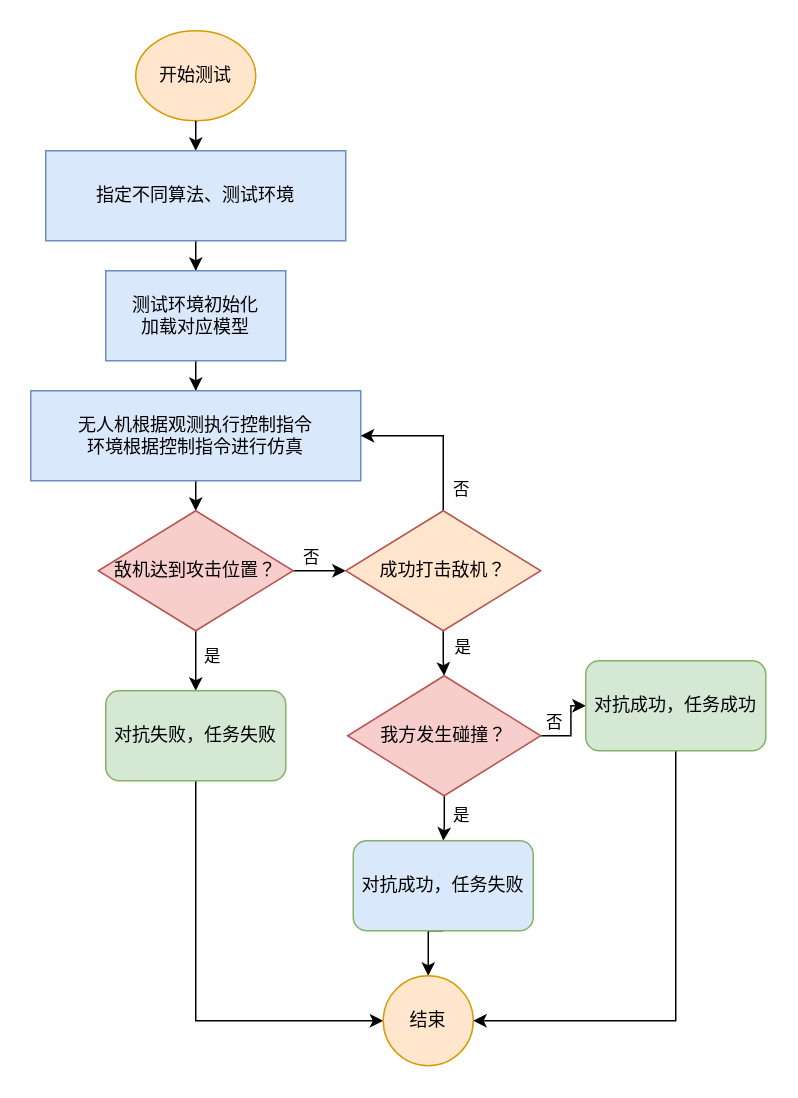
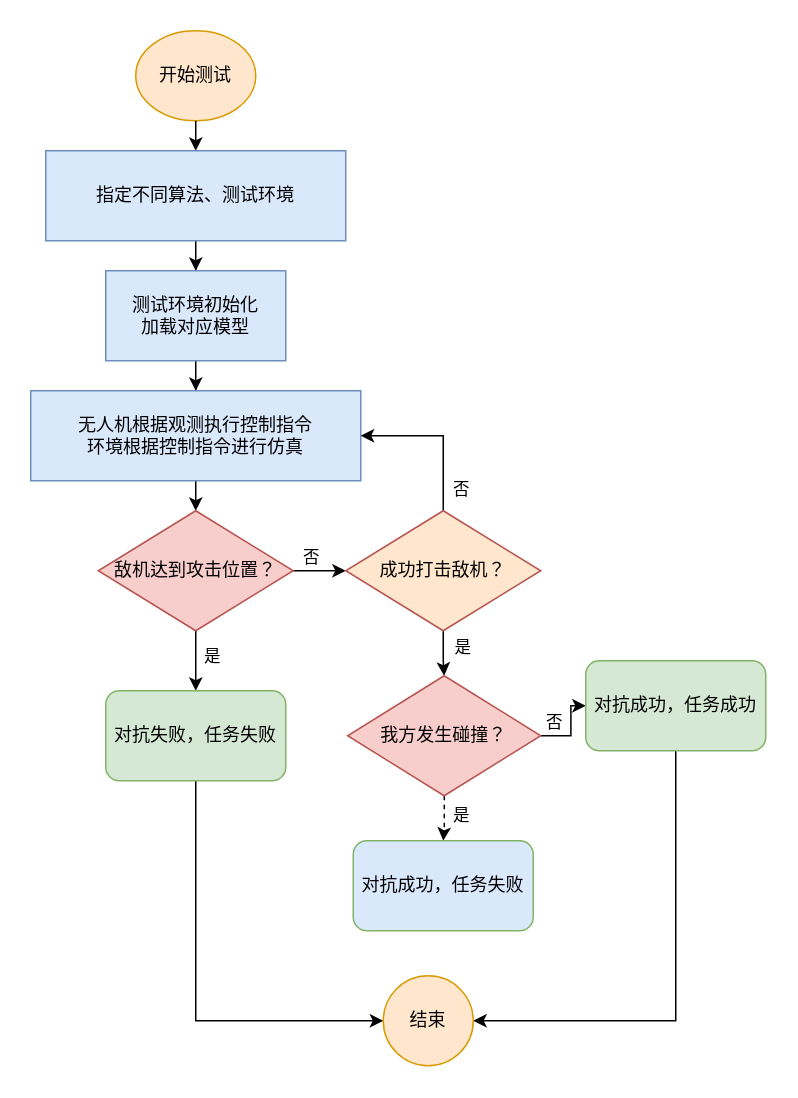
(444, 814) -> (444, 814)
(428, 947) -> none
